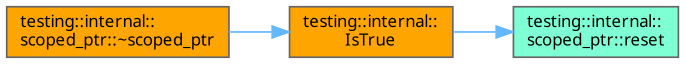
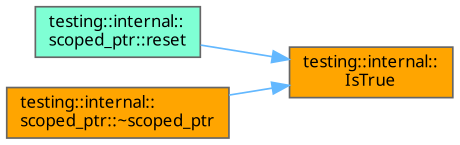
(475, 32) -> (236, 51)
